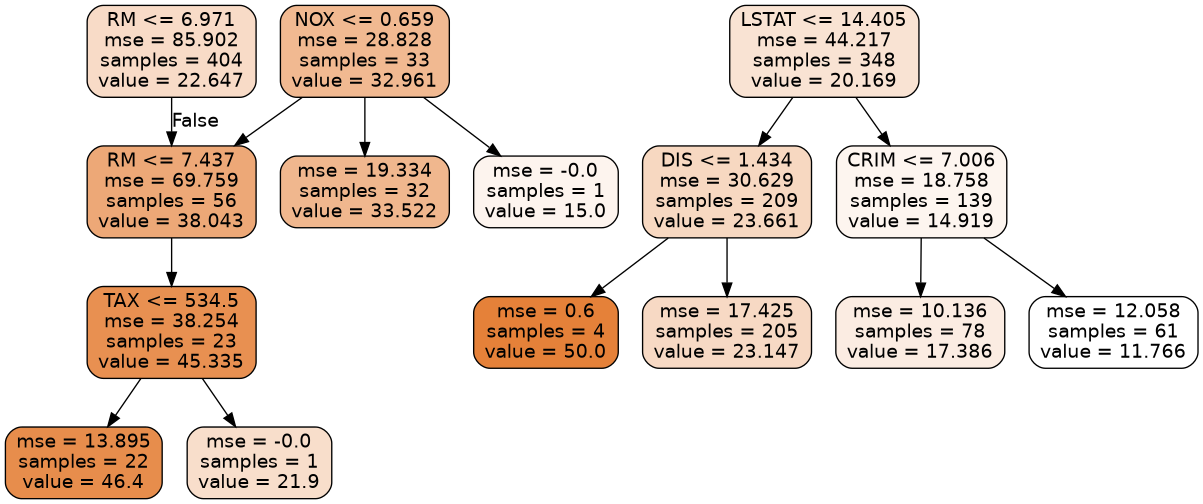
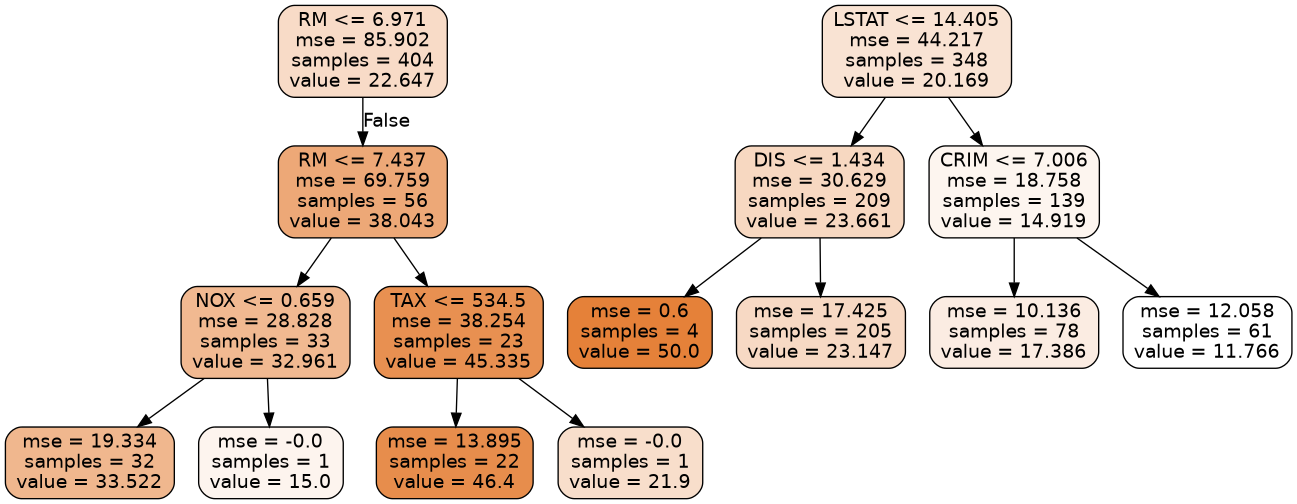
(274, 117) -> (318, 257)
